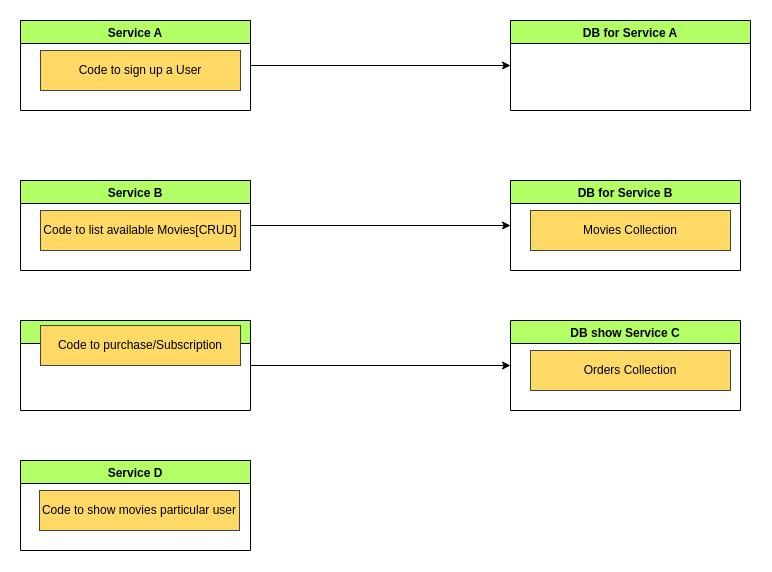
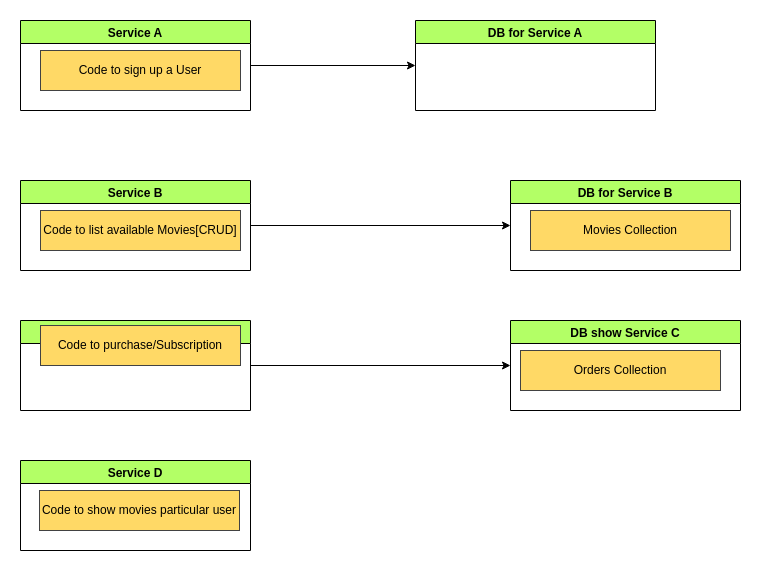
(631, 66) -> (536, 66)
(631, 371) -> (621, 371)
